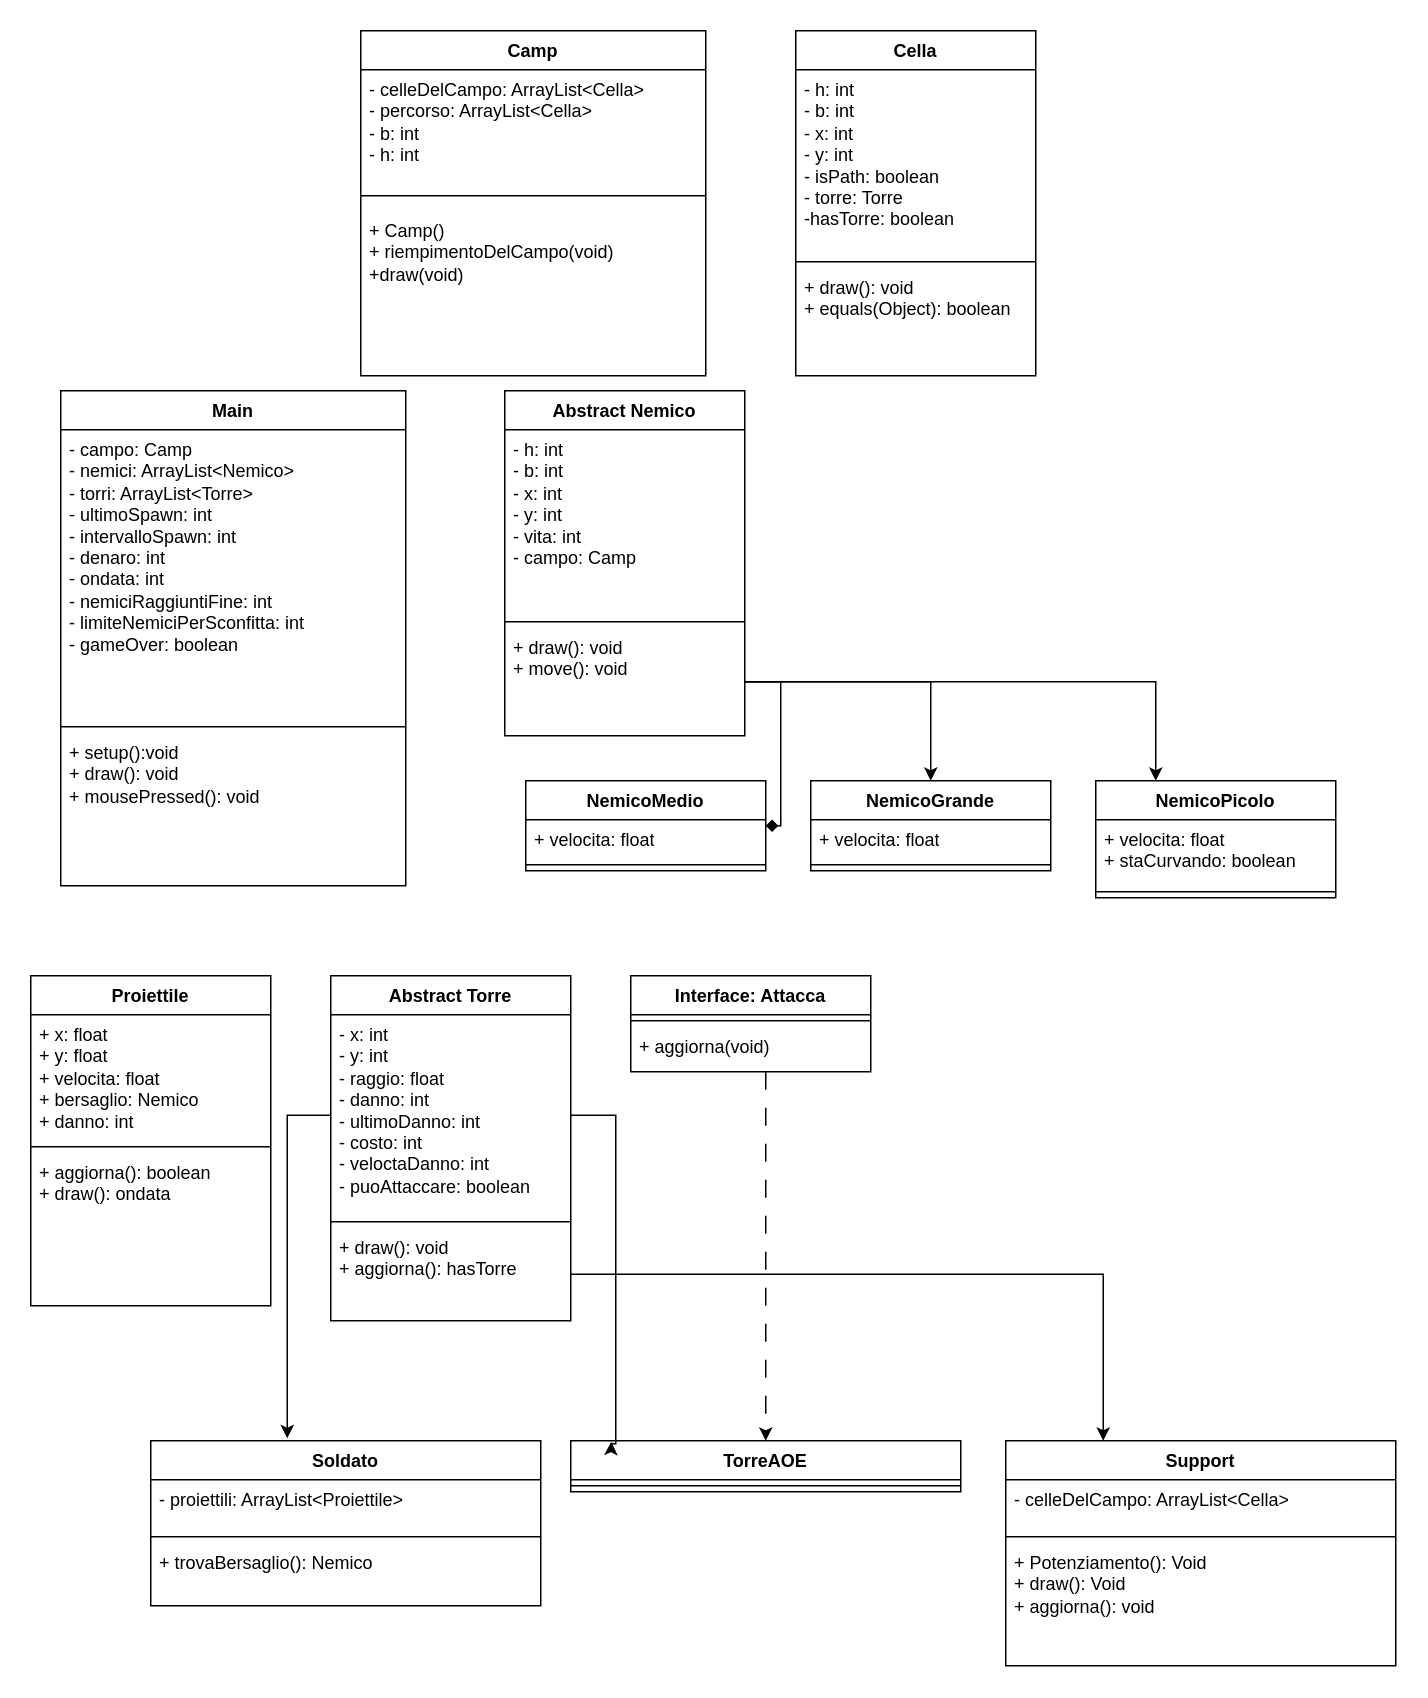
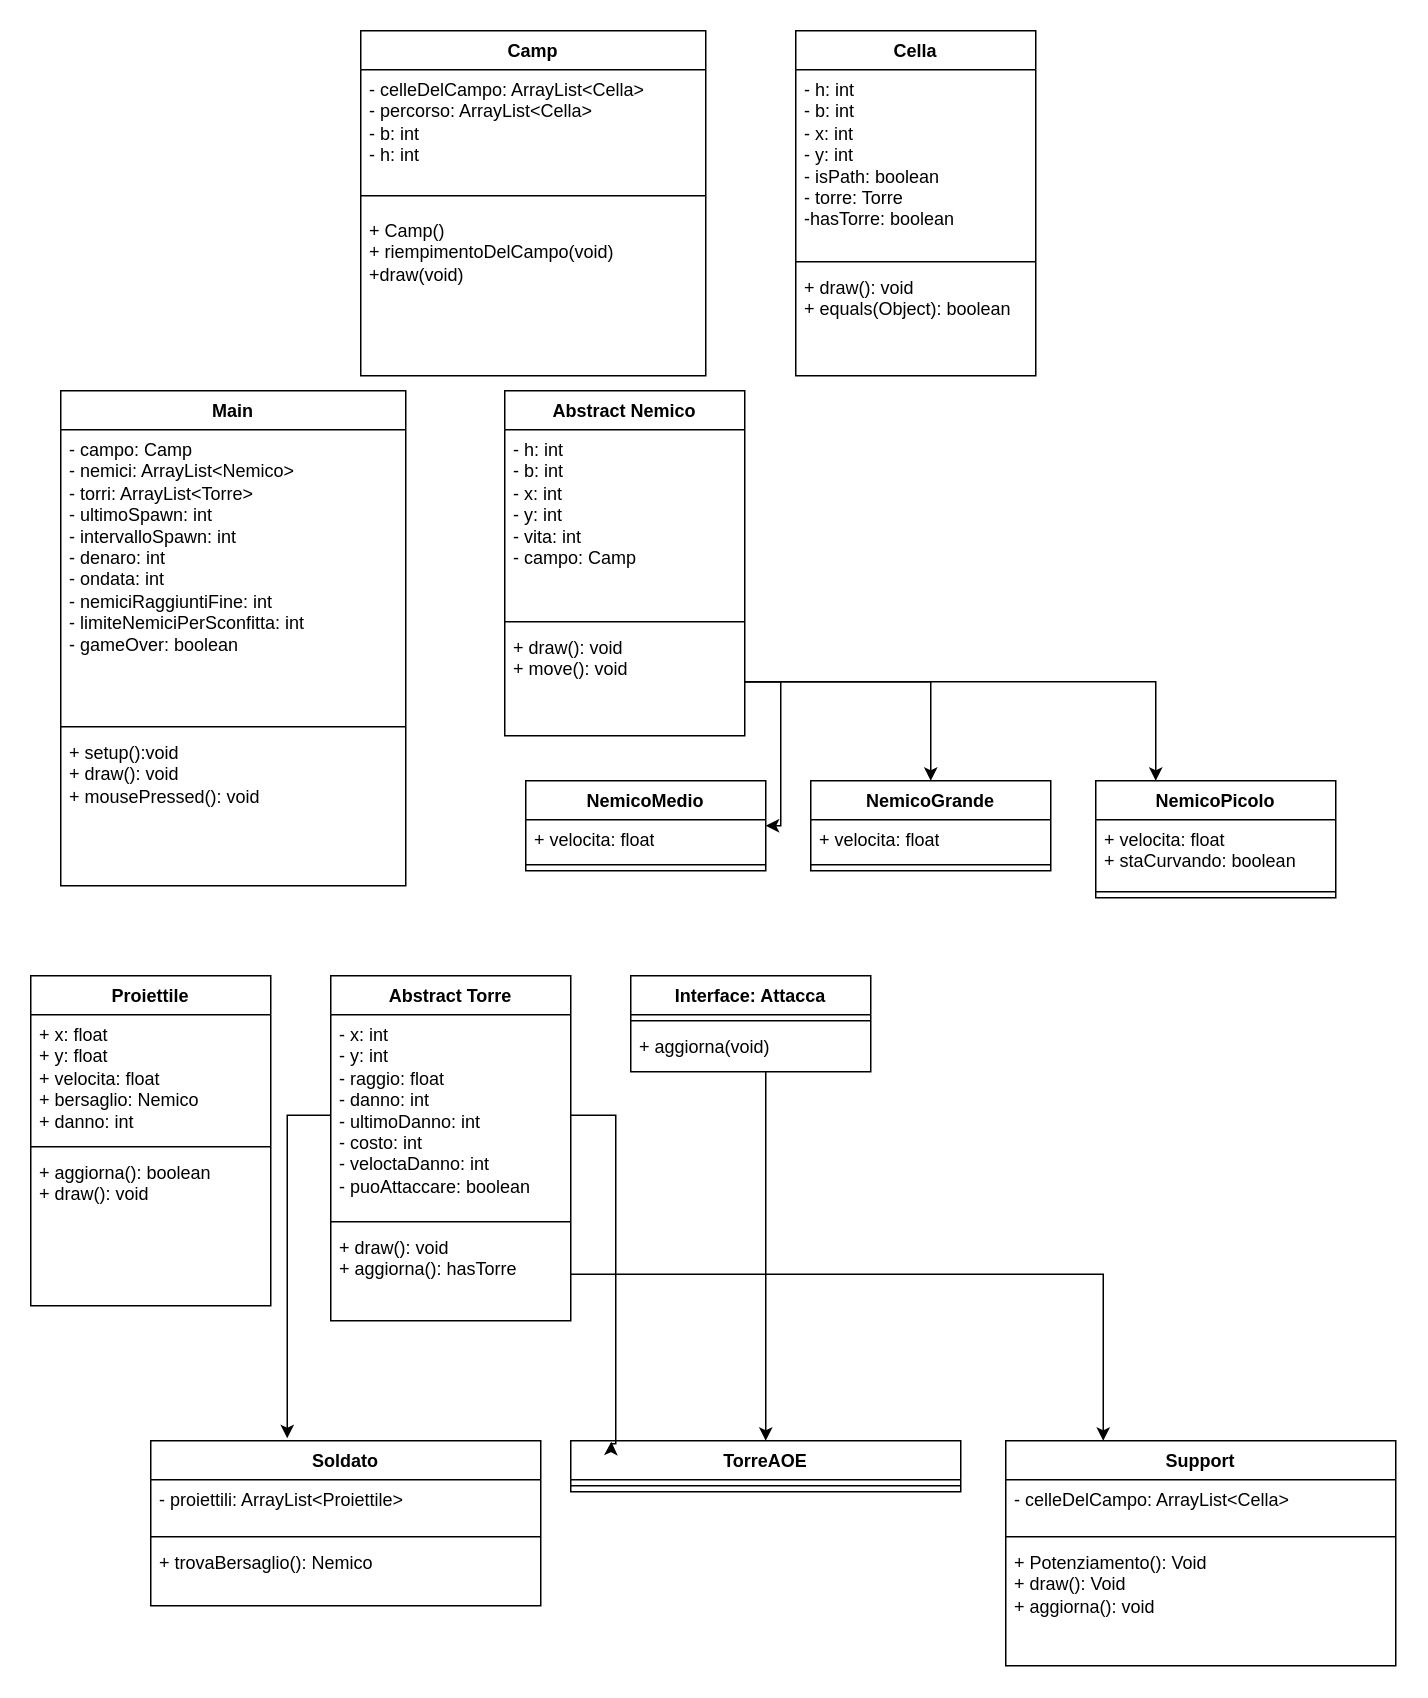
(778, 826) -> (776, 826)
(766, 1098) -> (766, 1098)
(134, 1185) -> (134, 1185)
